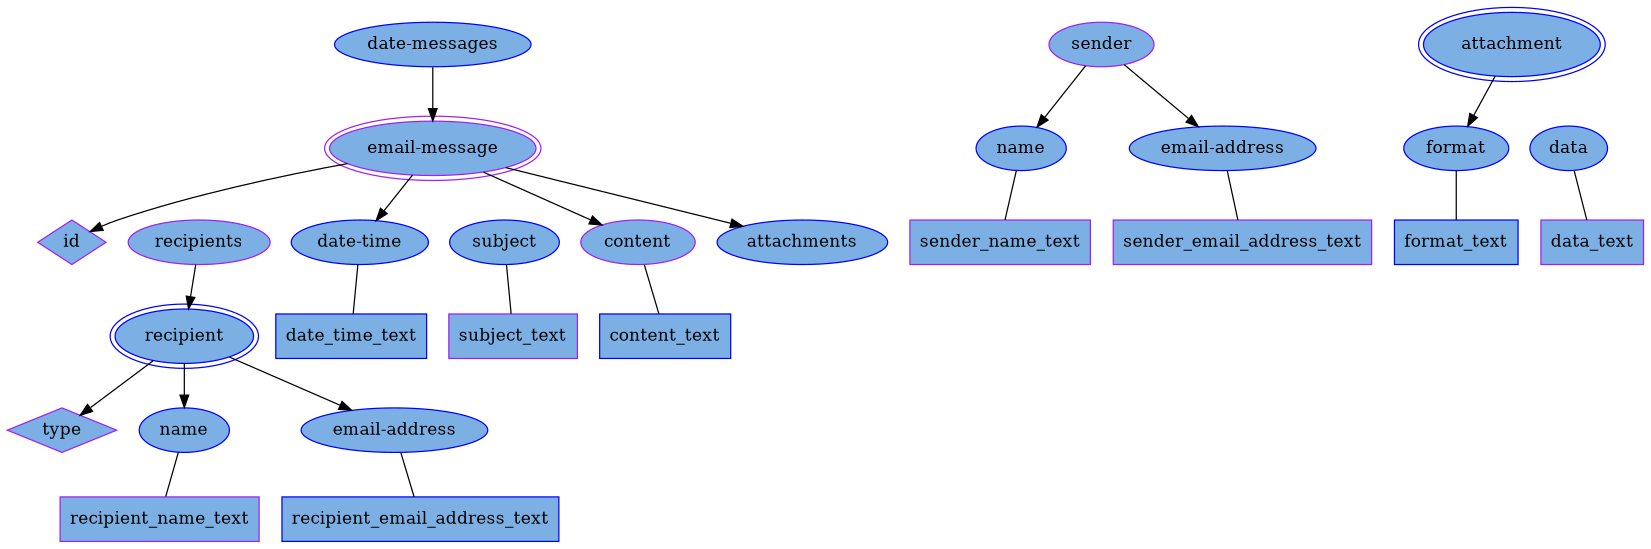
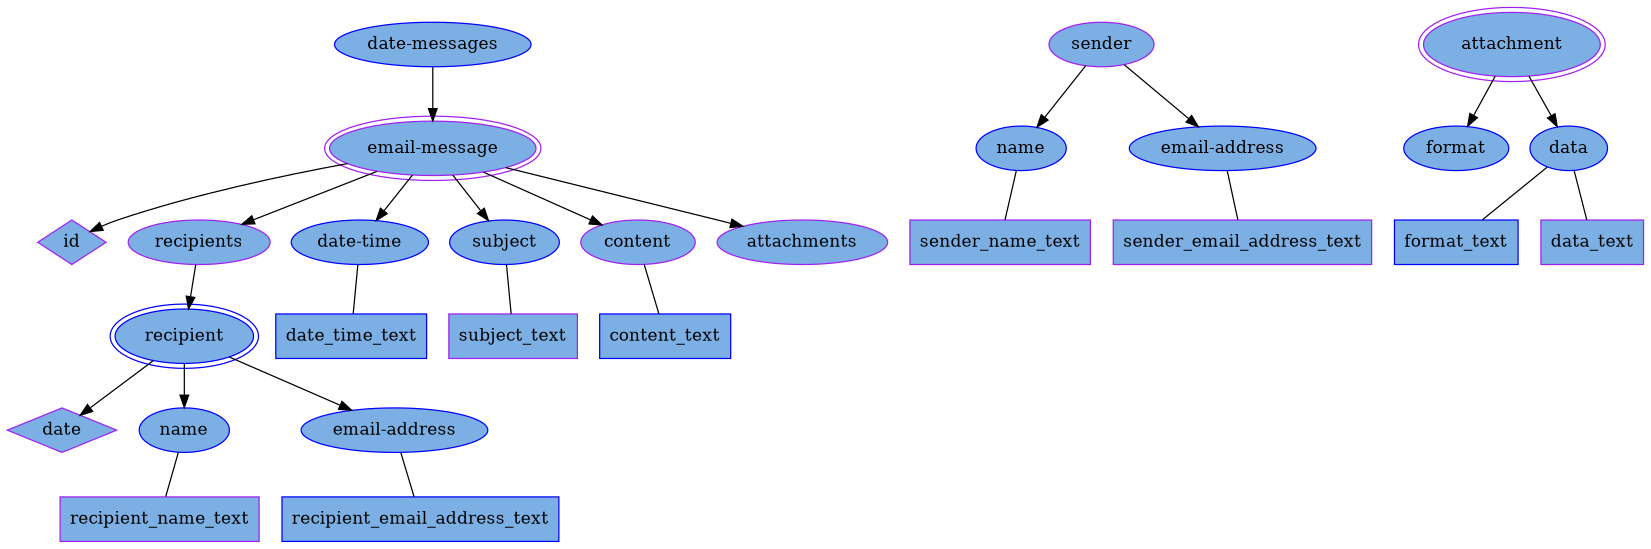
(1512, 44) -> (1512, 44)
none -> (1540, 96)
none -> (467, 193)
(1456, 195) -> (1515, 194)
none -> (315, 196)
(802, 242) -> (802, 242)
(62, 430) -> (62, 430)
